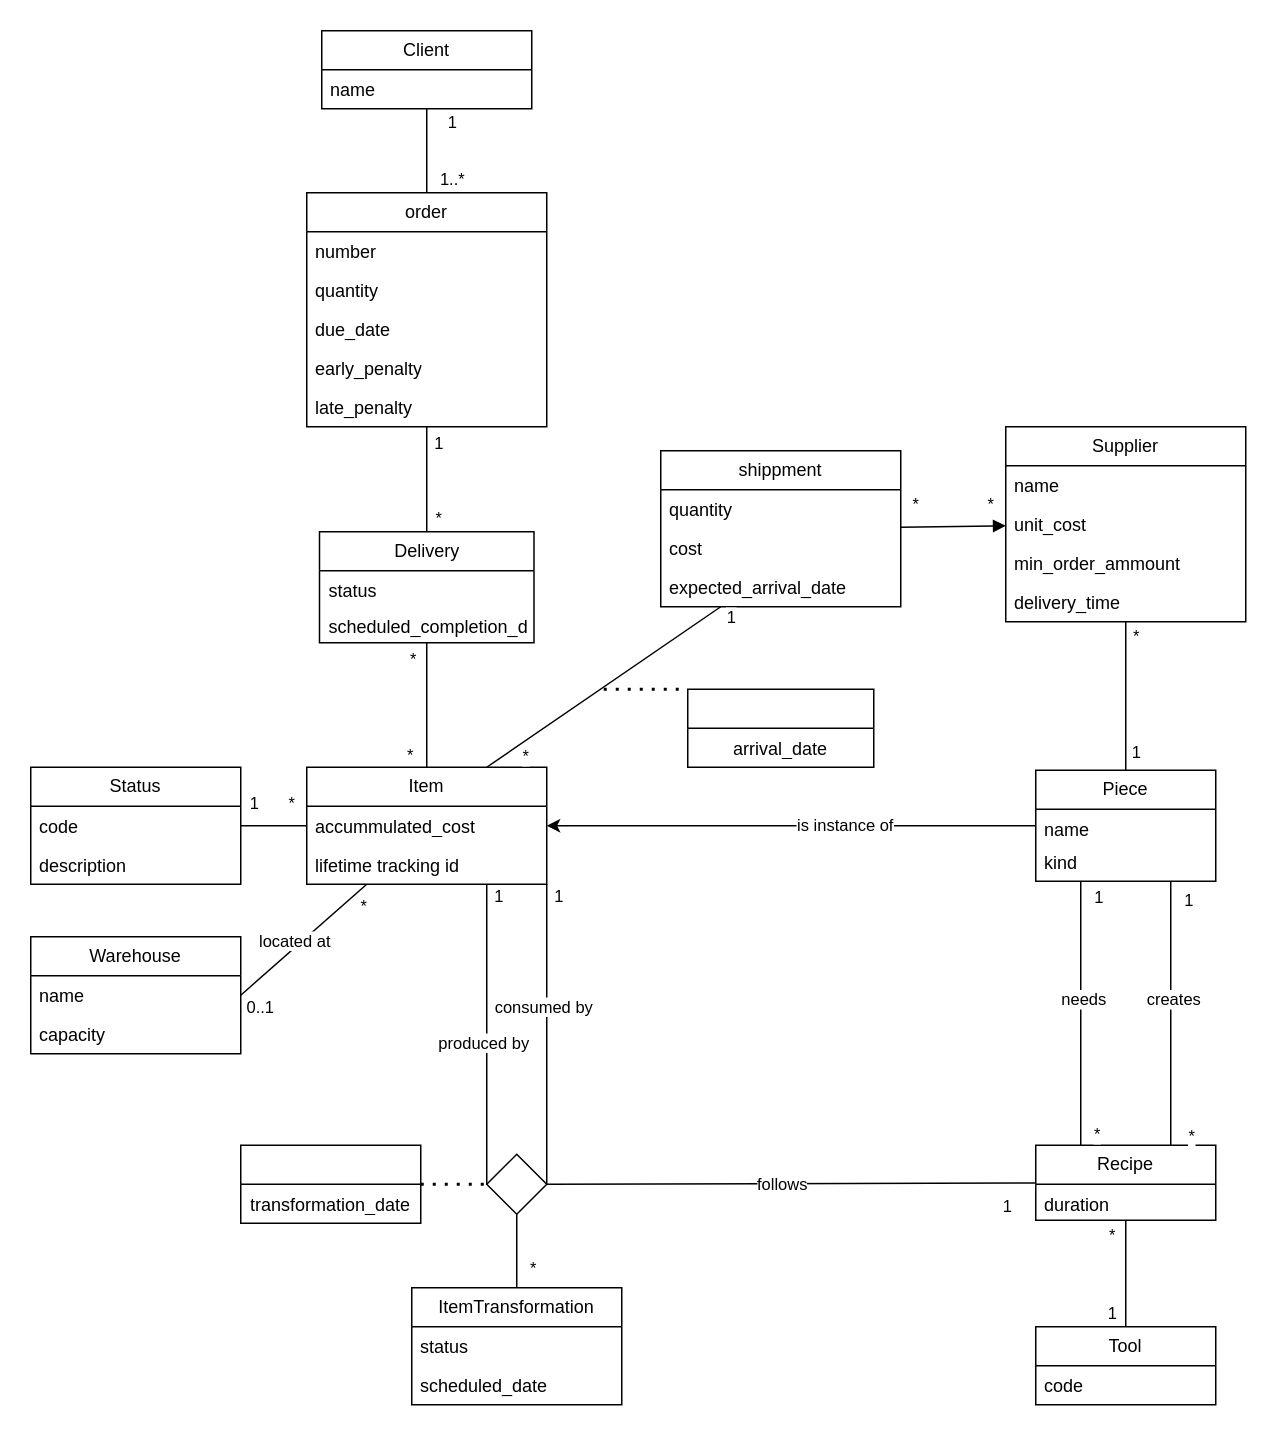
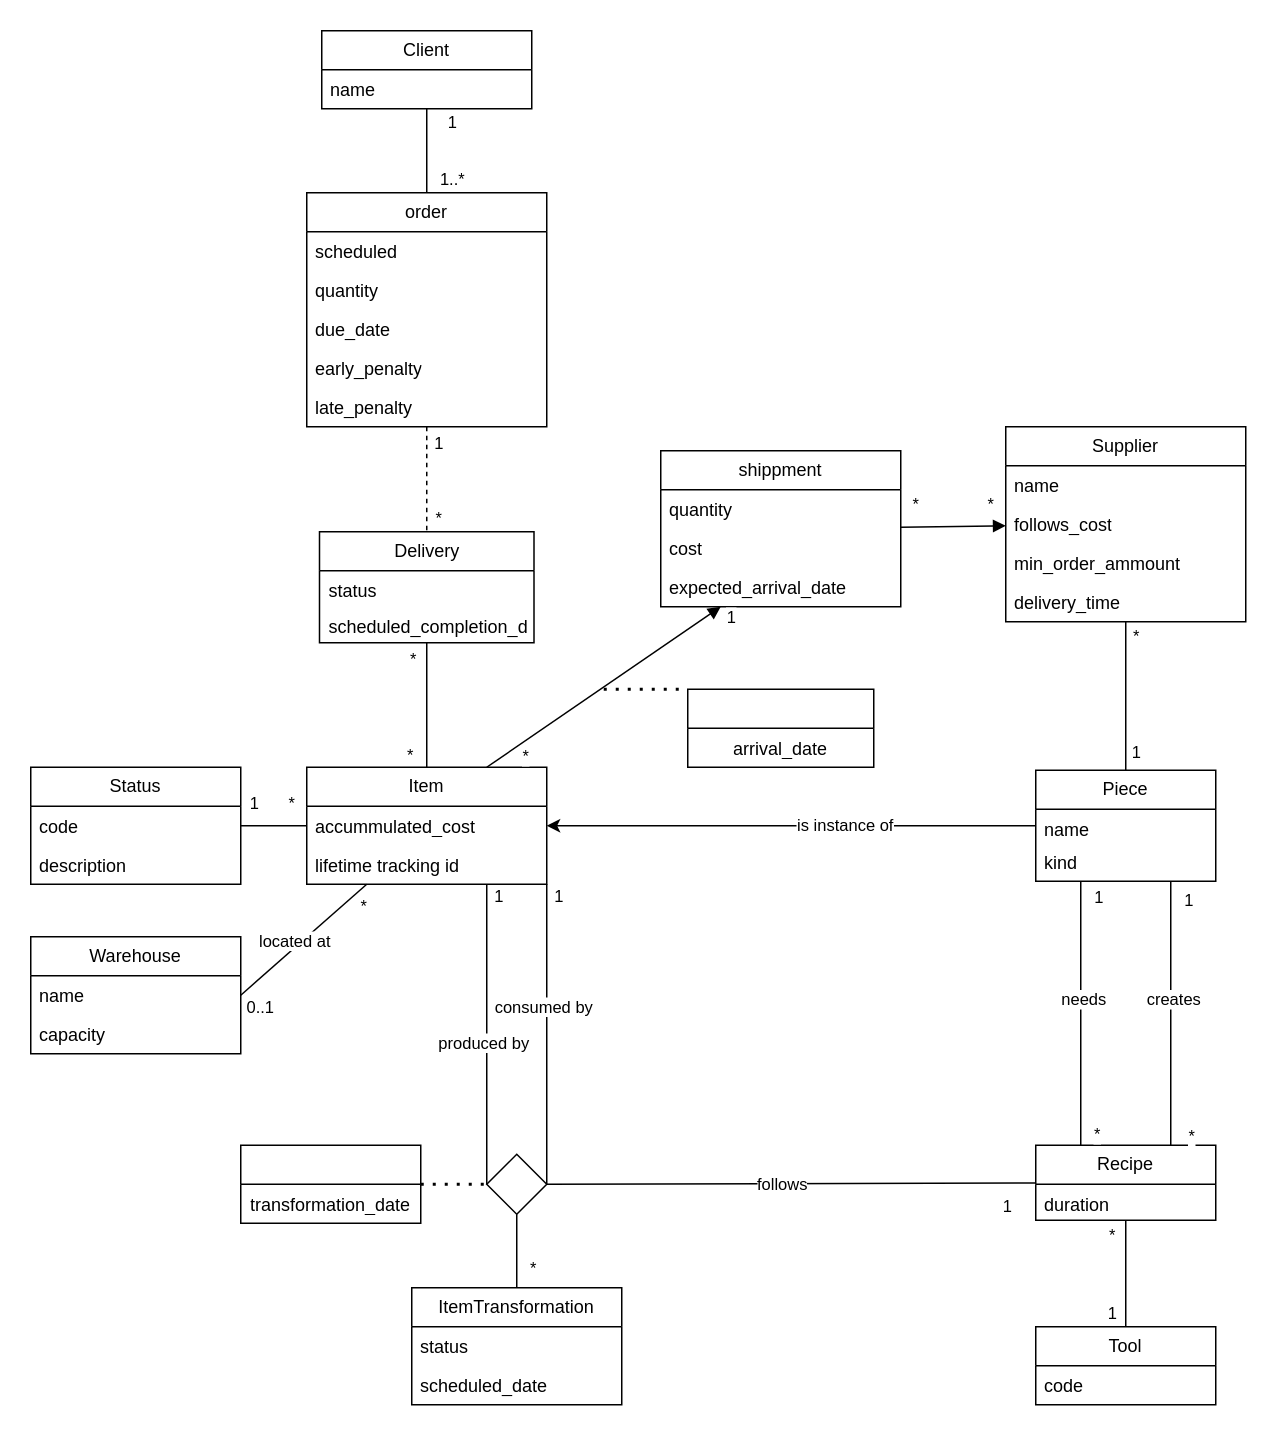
(346, 253) -> (359, 253)
(427, 479) -> (427, 479)
(1058, 526) -> (1071, 526)
(714, 611) -> (710, 614)
